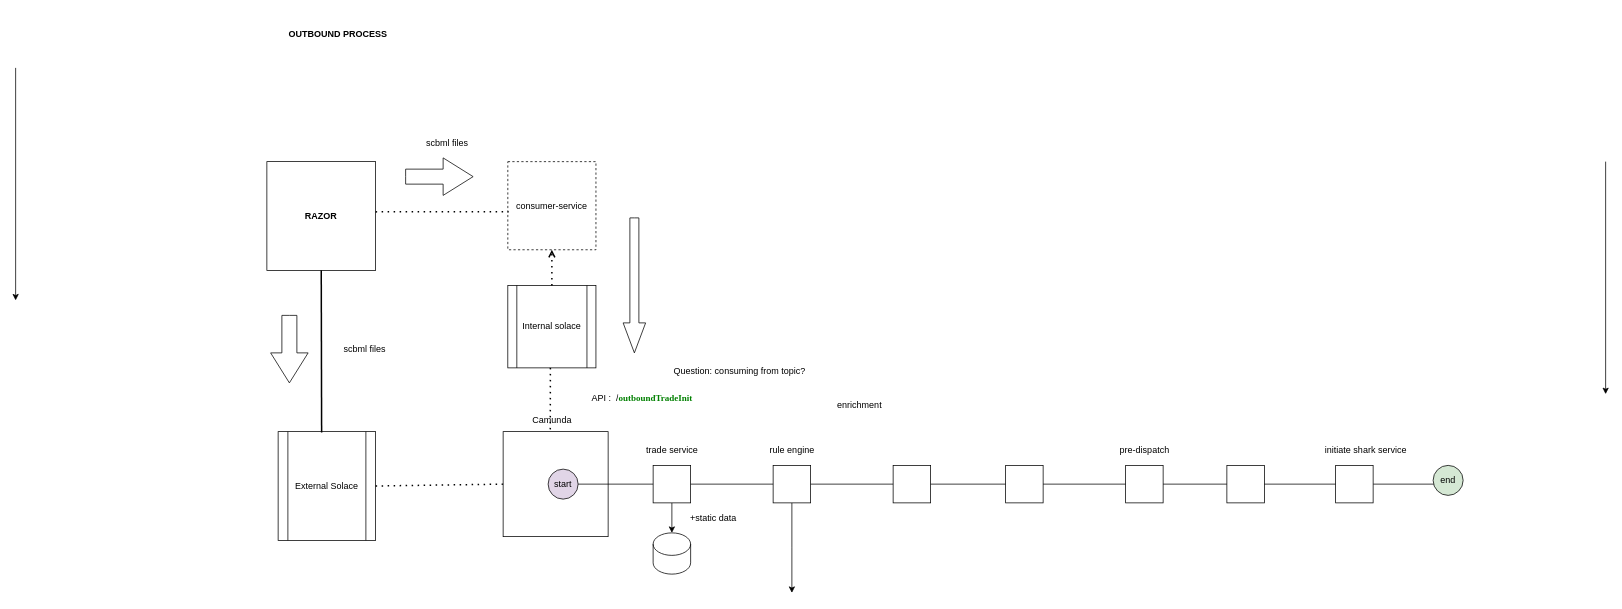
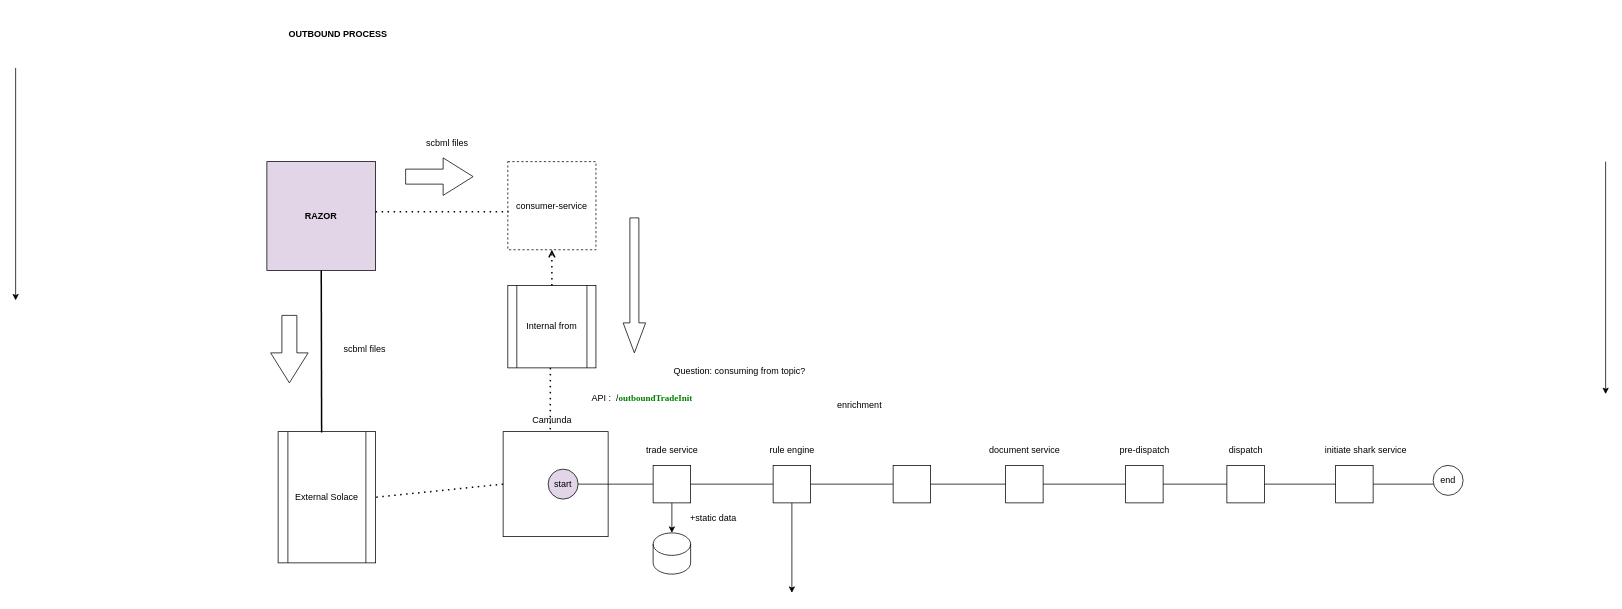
(321, 216) -> (321, 216)
(552, 327) -> (552, 327)
none -> (1024, 450)
none -> (1245, 450)
(1448, 480) -> (1448, 480)
(327, 486) -> (327, 497)
